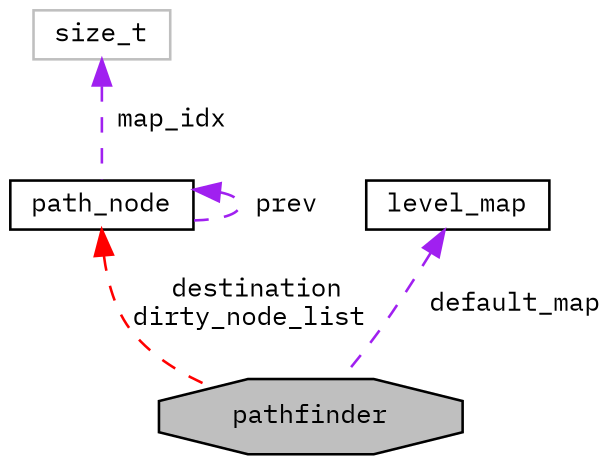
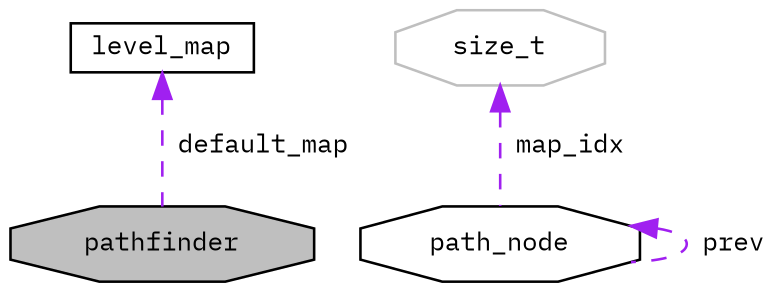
(102, 35) -> (500, 48)
(102, 205) -> (500, 244)
(138, 338) -> none
